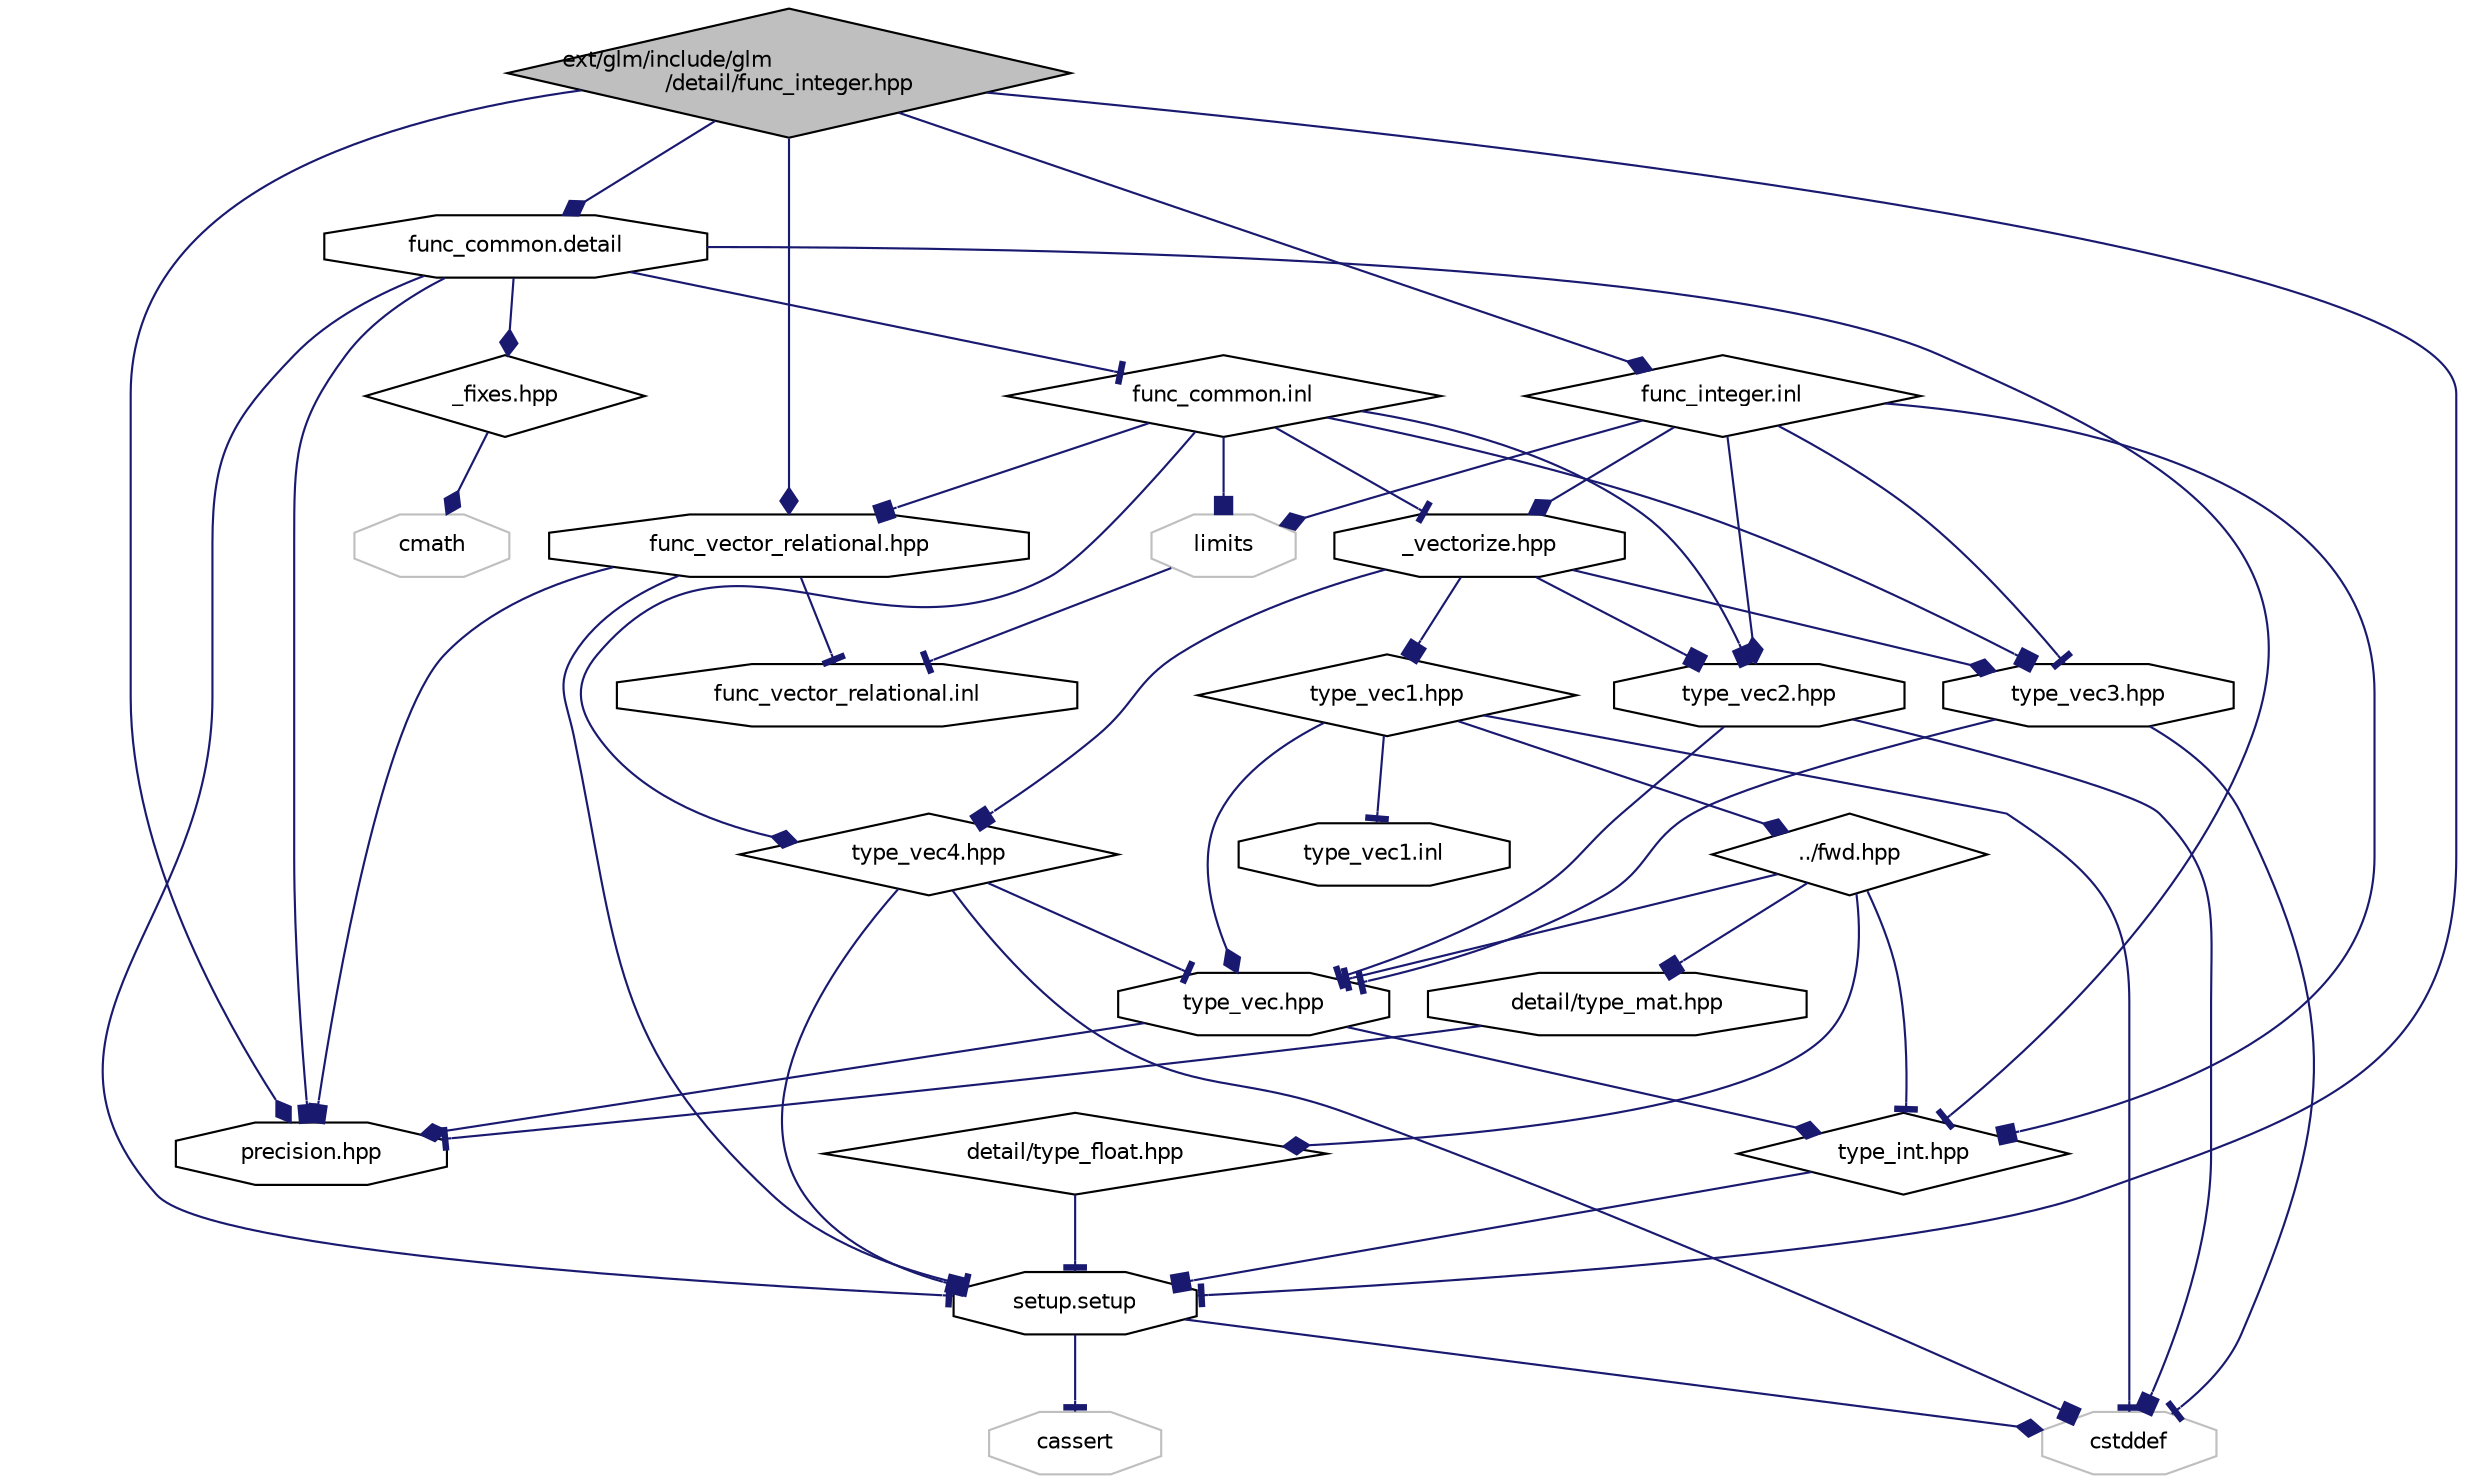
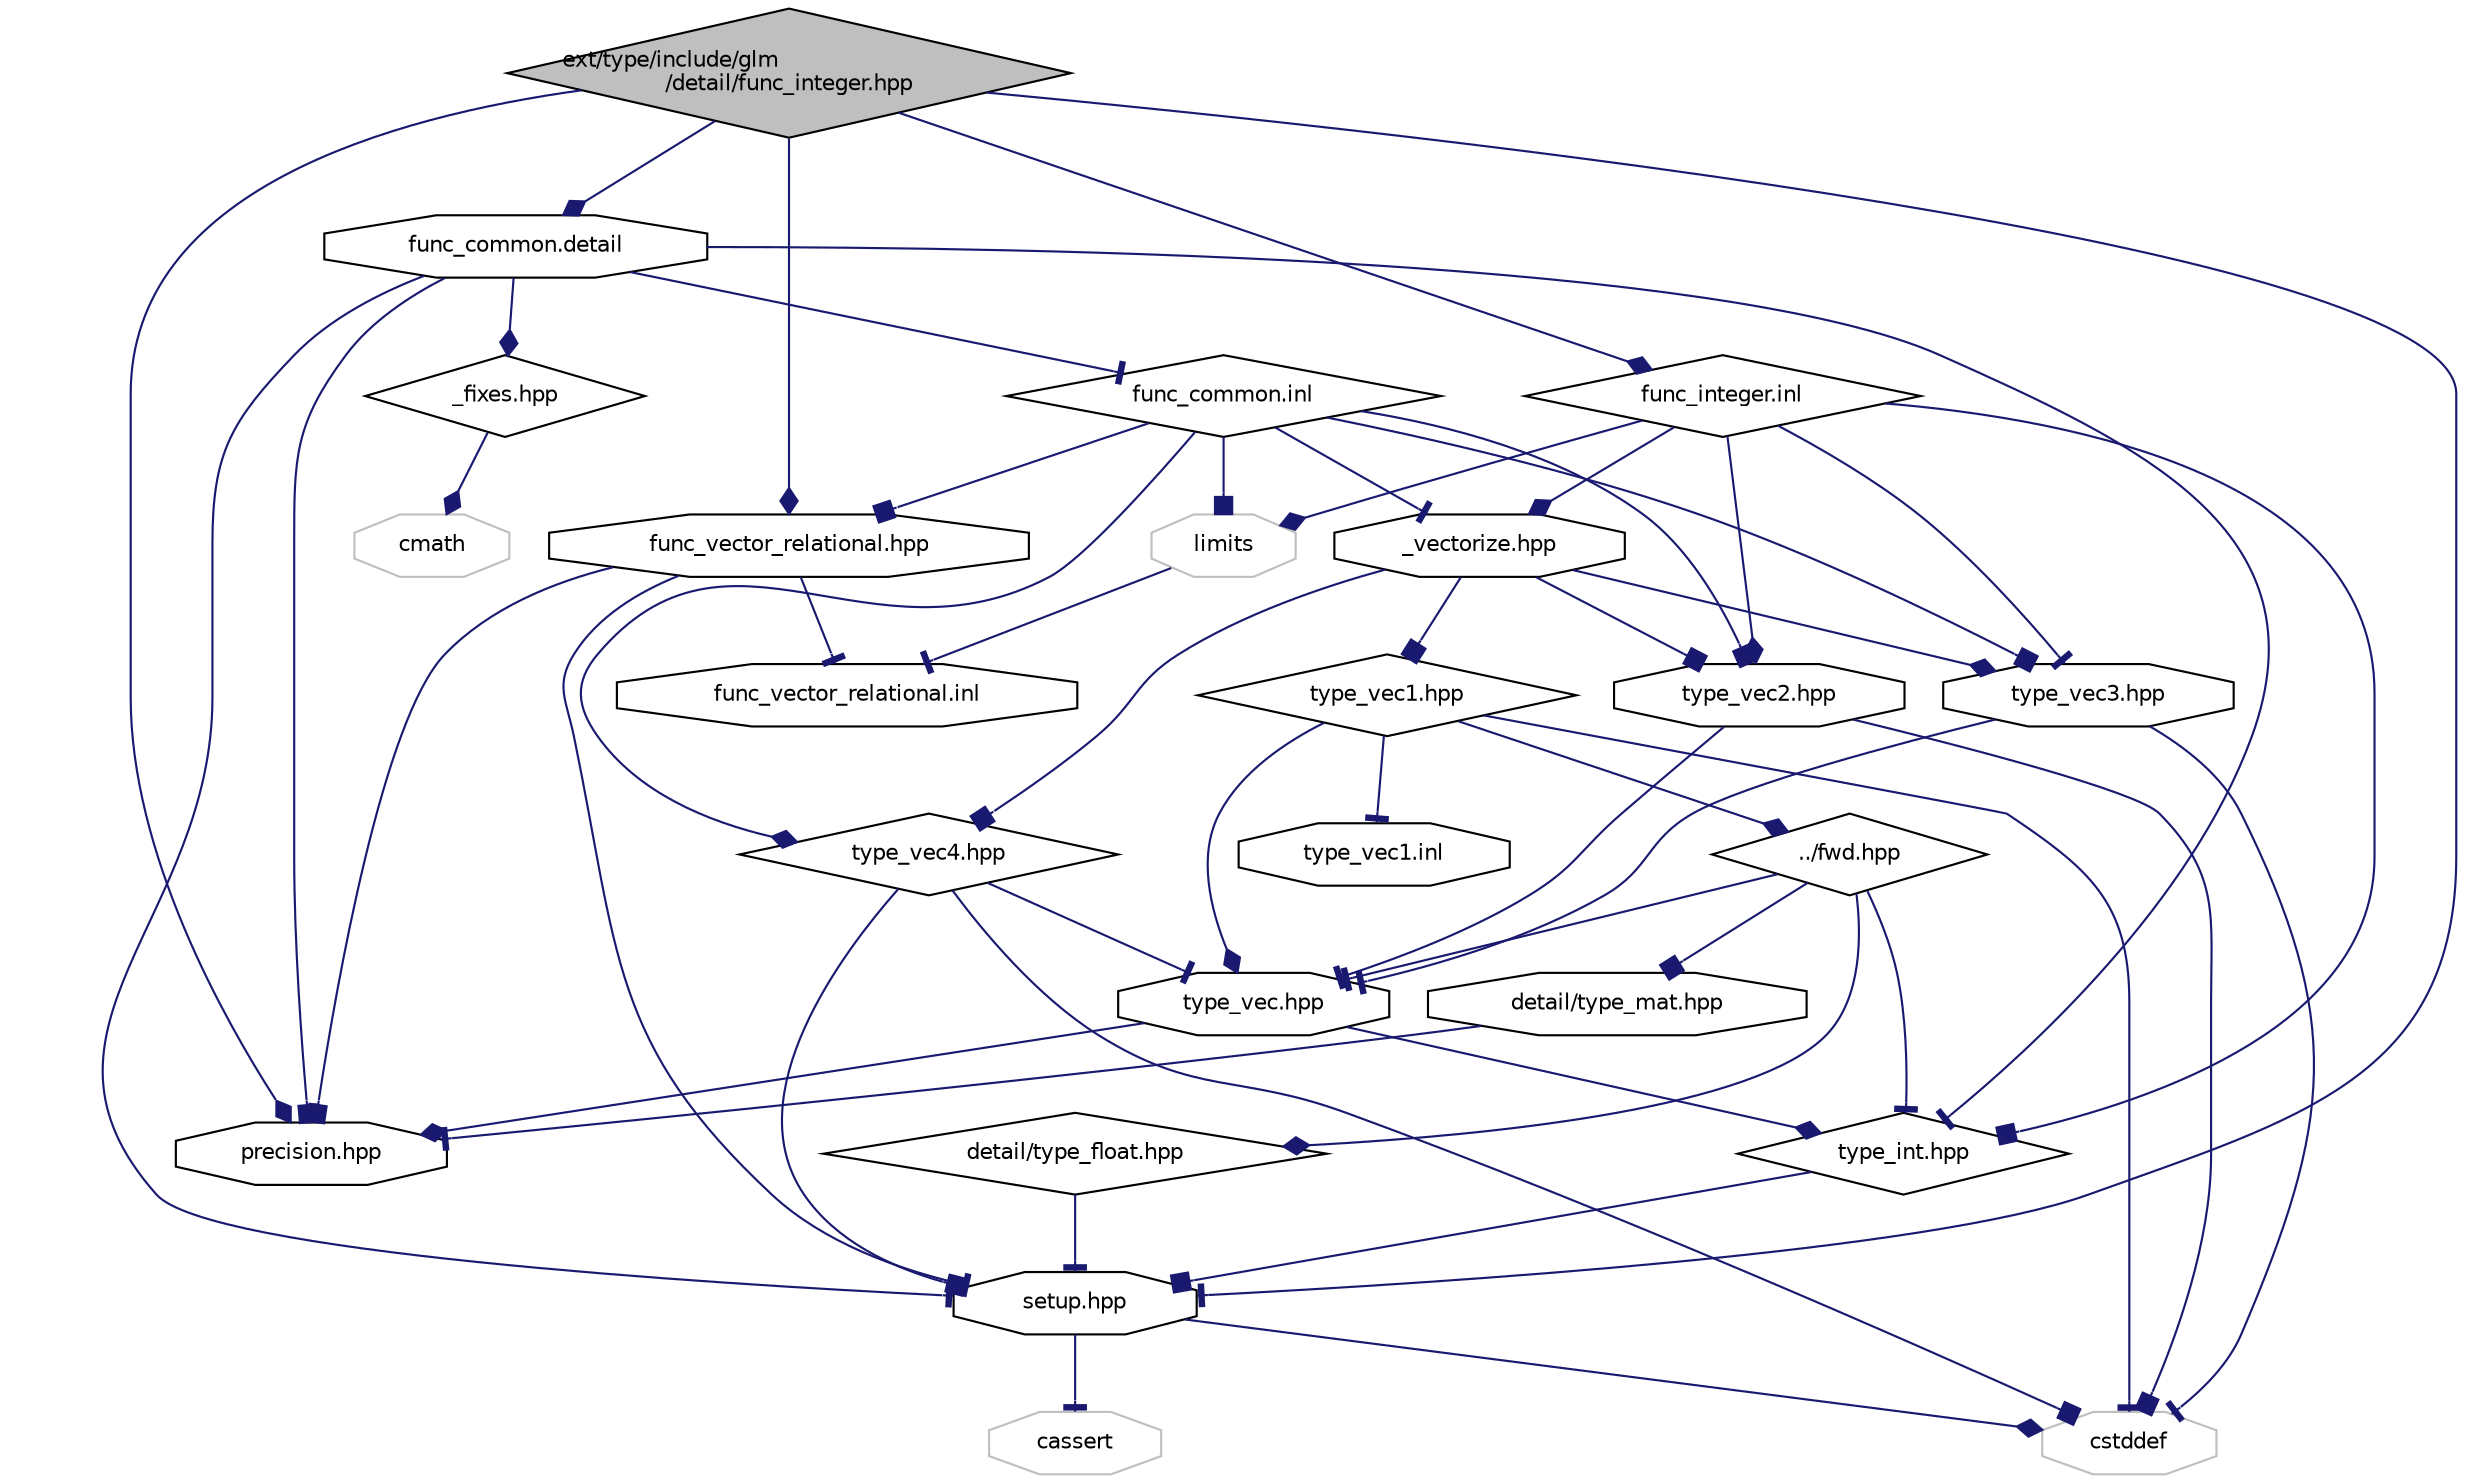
(789, 73) -> (789, 73)
(1075, 1303) -> (1075, 1303)
